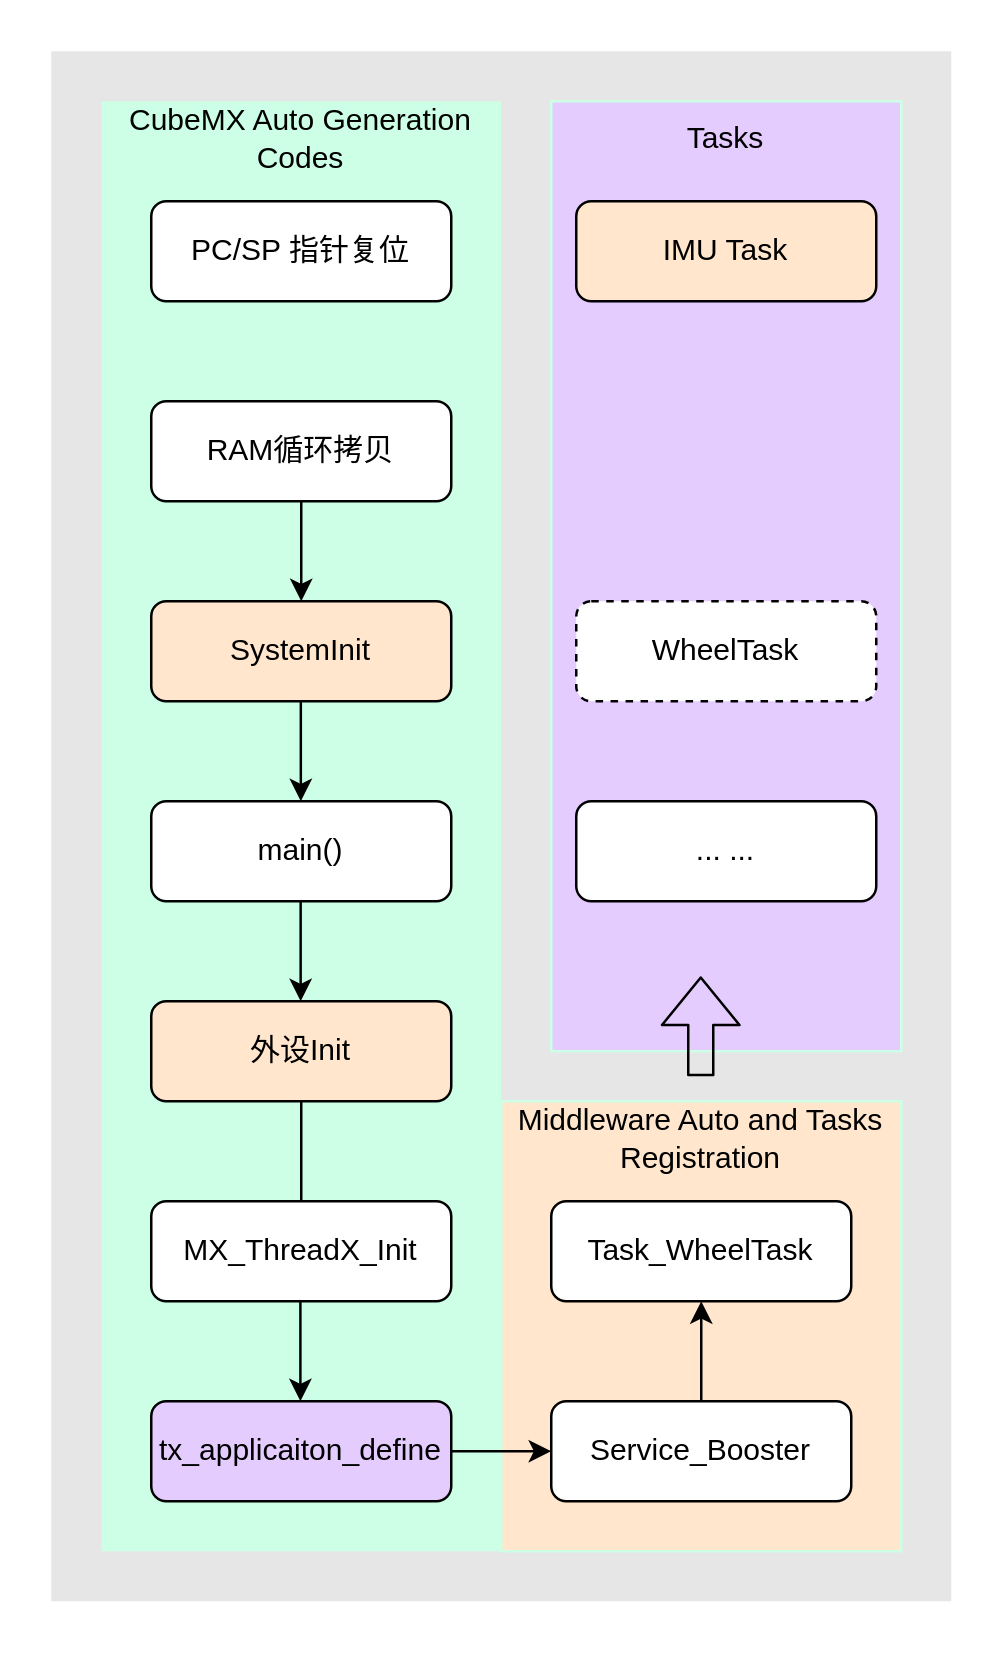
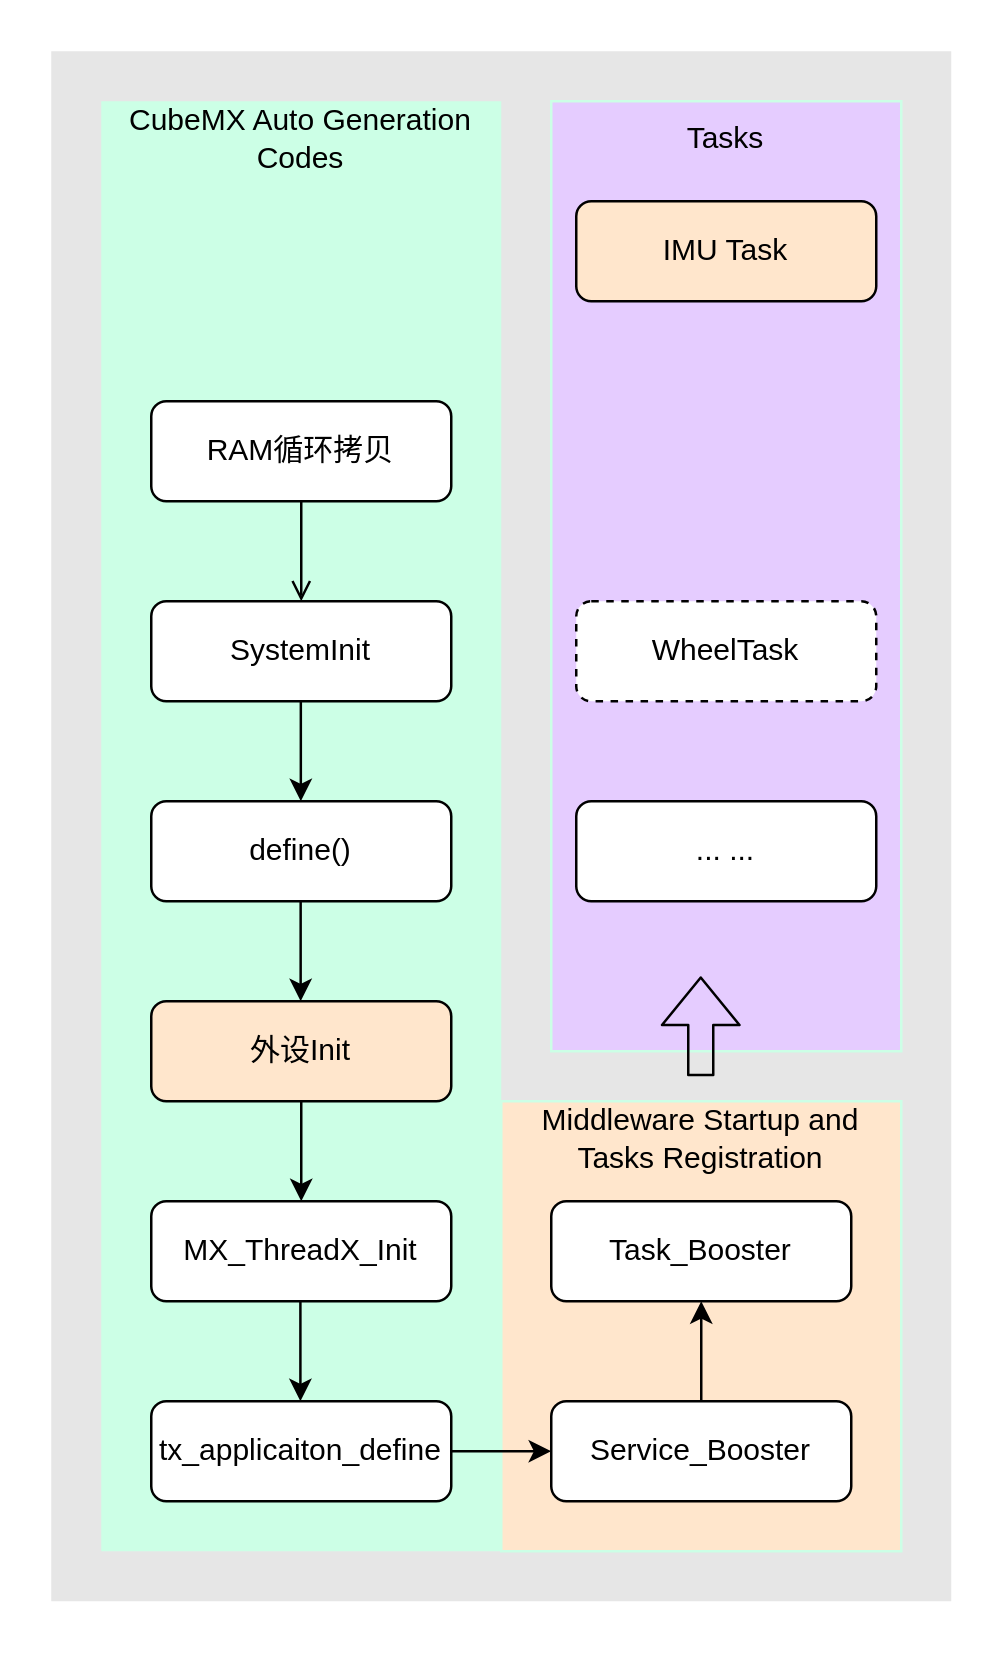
(301, 251) -> none
(301, 583) -> (301, 587)
(301, 651) -> (301, 651)
(301, 851) -> (301, 851)
(701, 1139) -> (701, 1139)
(301, 1190) -> (301, 1183)
(701, 1251) -> (701, 1251)
(301, 1451) -> (301, 1451)
